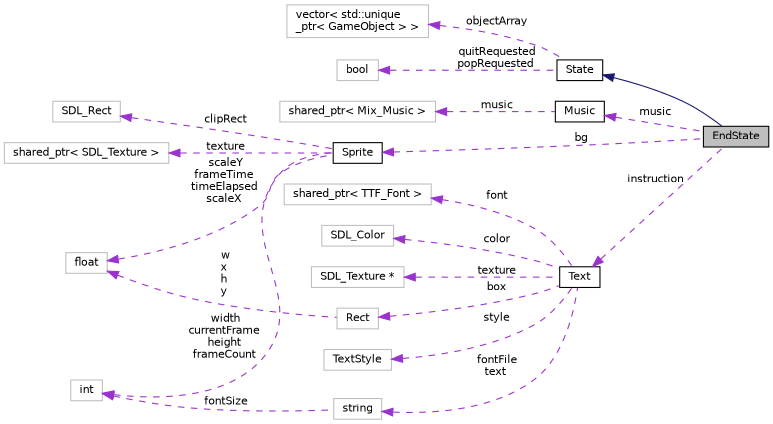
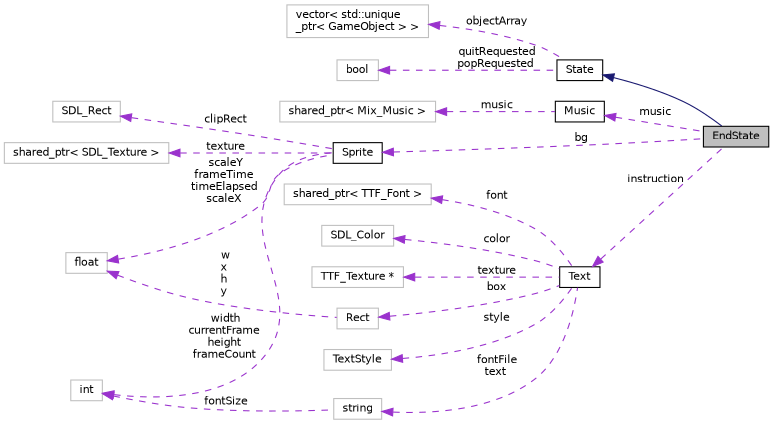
(358, 277) -> (358, 277)
